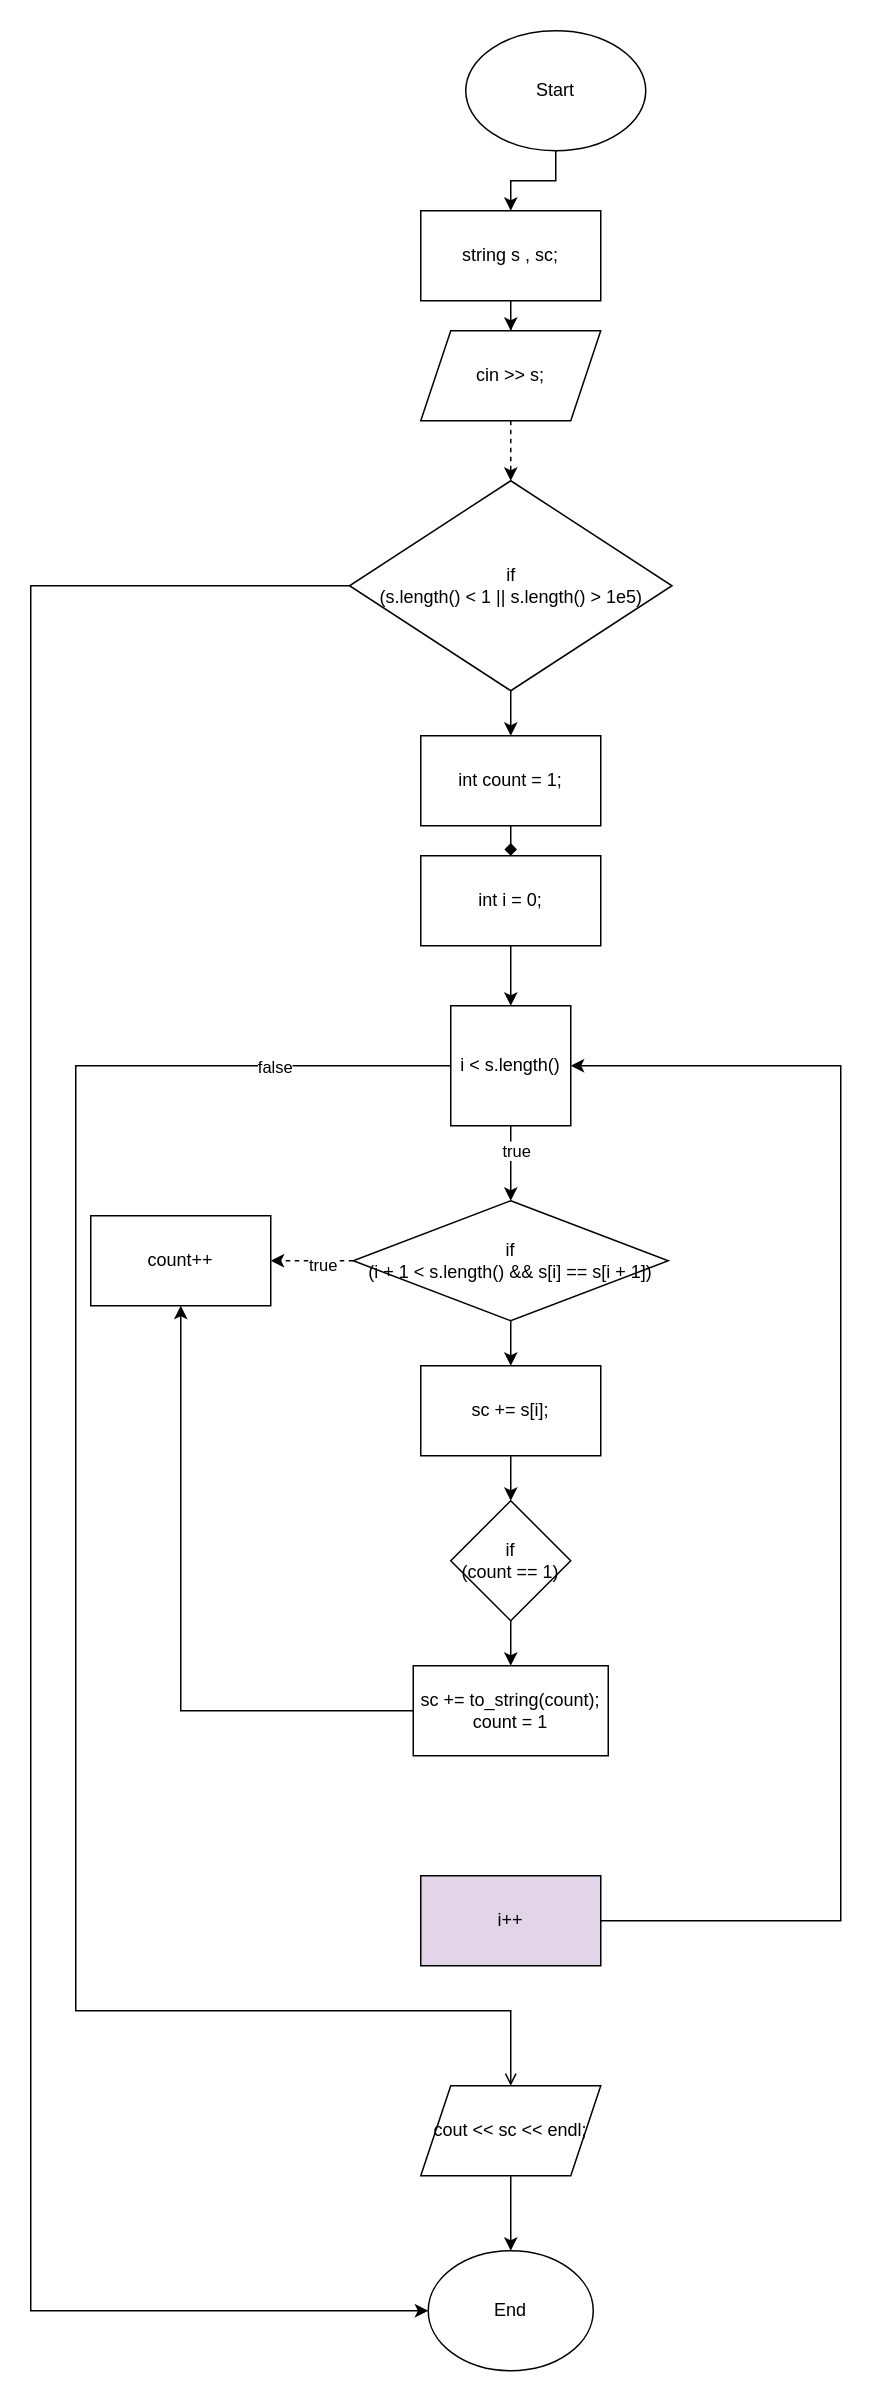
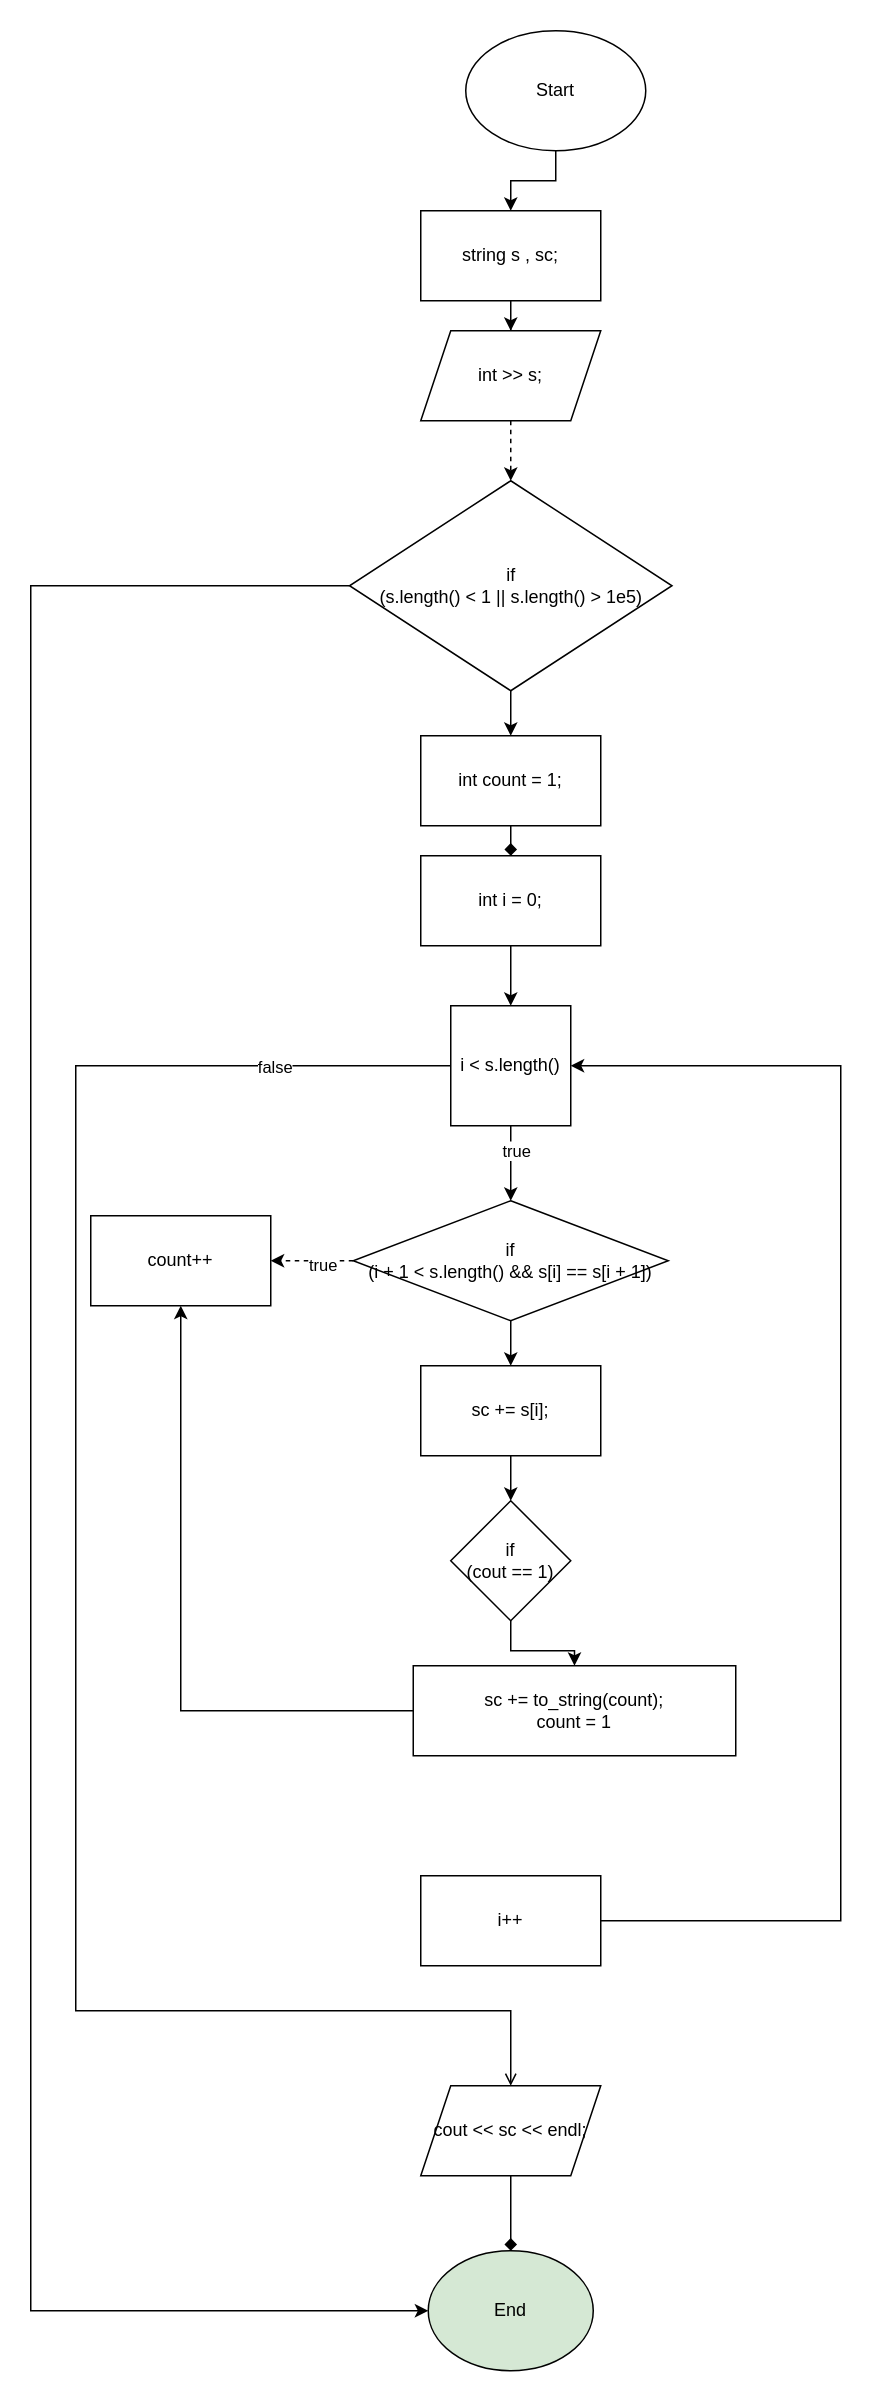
(511, 376) -> (511, 376)
(511, 1561) -> (511, 1561)
(511, 1711) -> (575, 1711)
(511, 1921) -> (511, 1921)
(511, 2239) -> (511, 2238)
(511, 2311) -> (511, 2311)
